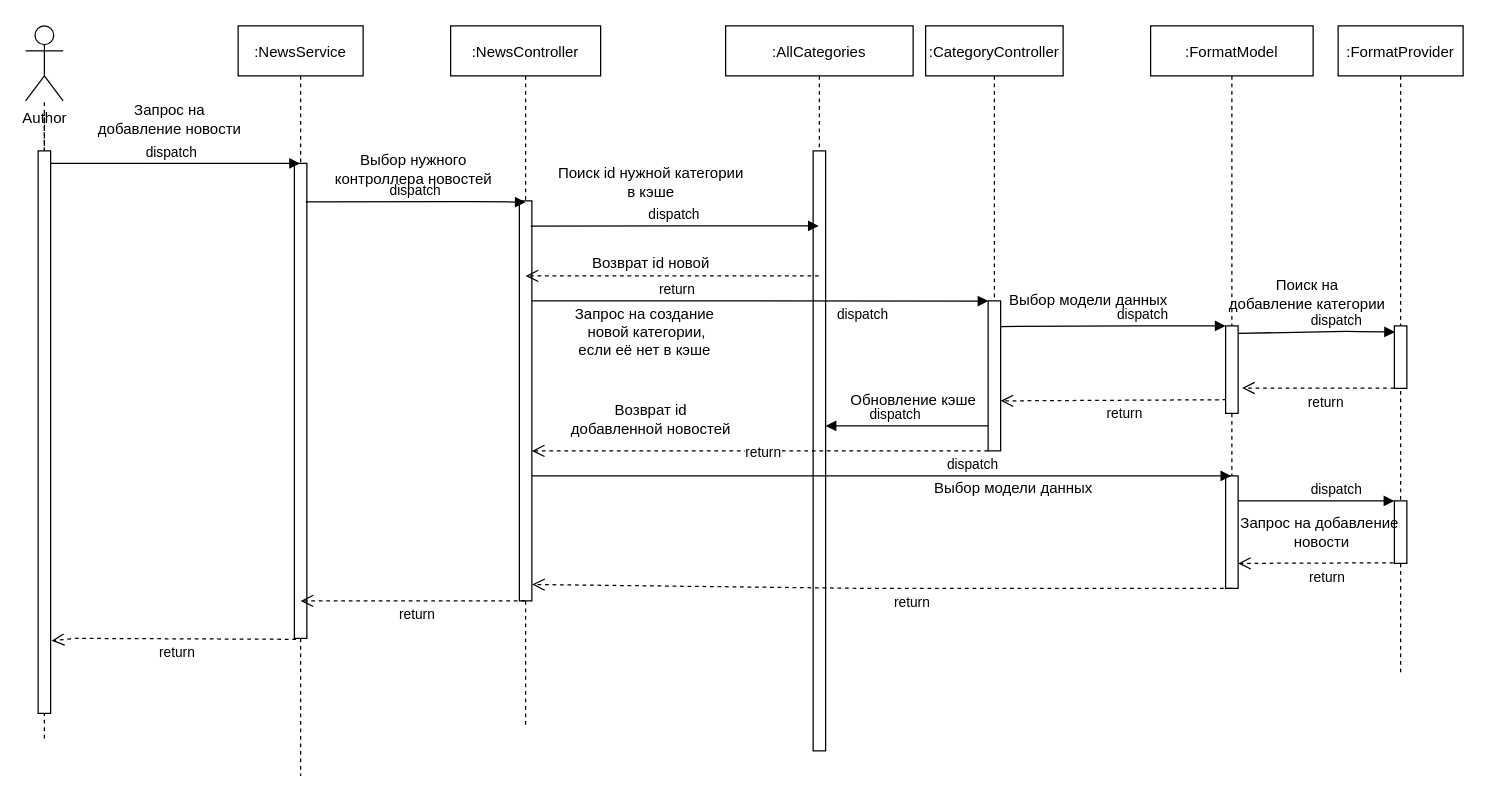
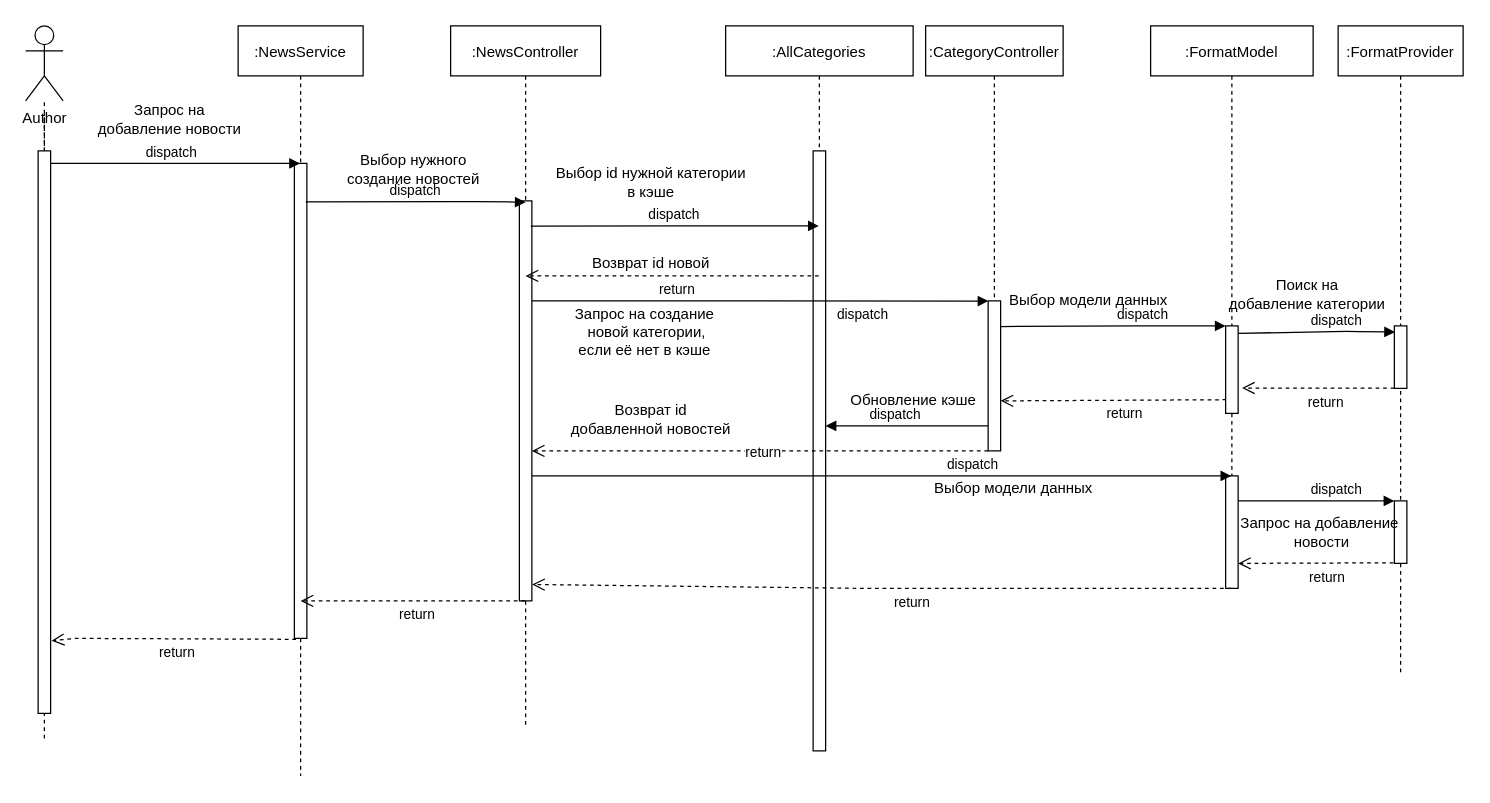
(414, 169) -> (414, 169)
(651, 182) -> (651, 182)
